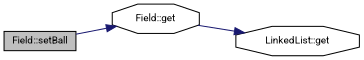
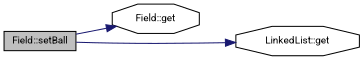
(216, 28) -> (151, 43)
